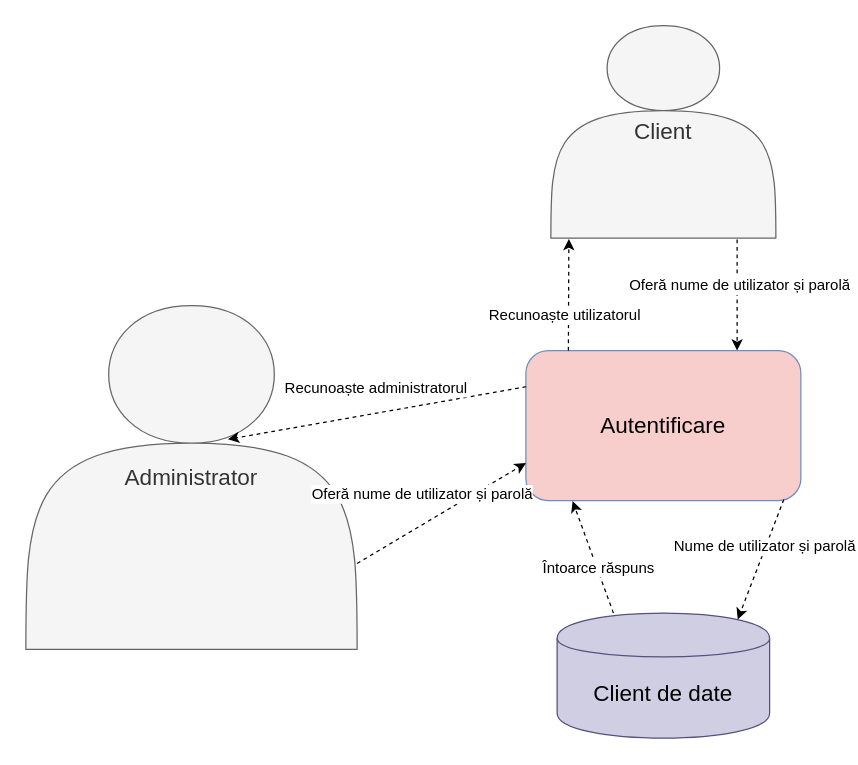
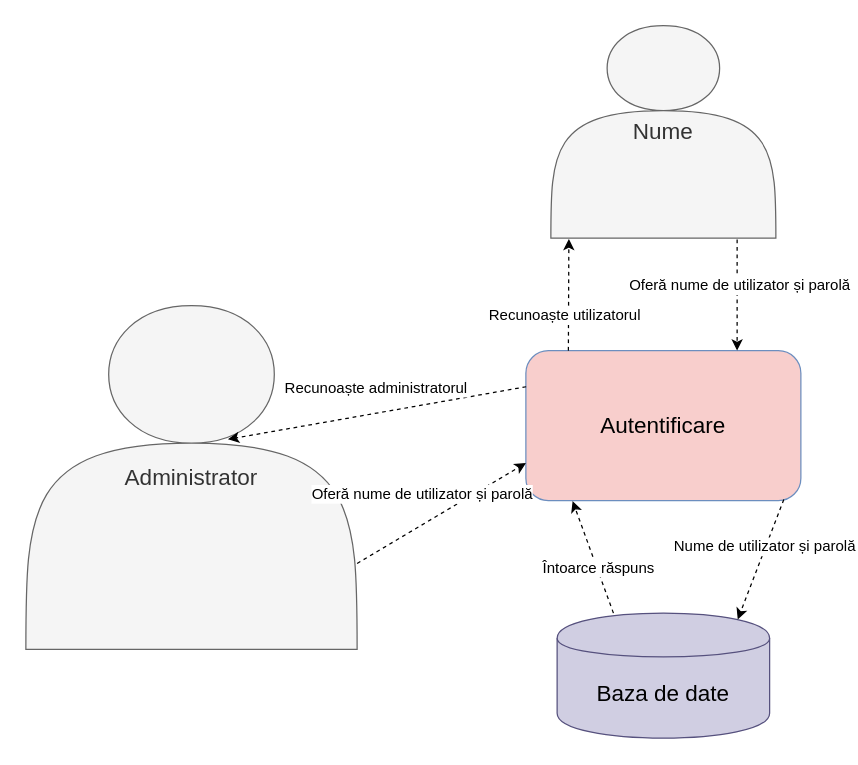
(663, 132) -> (663, 132)
(663, 694) -> (663, 694)
